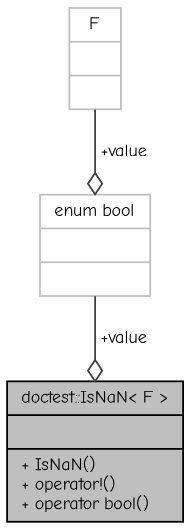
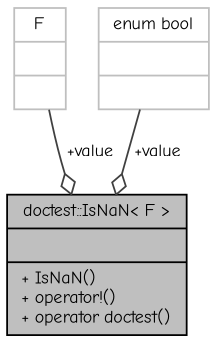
(95, 141) -> (56, 142)
(86, 504) -> (97, 317)
